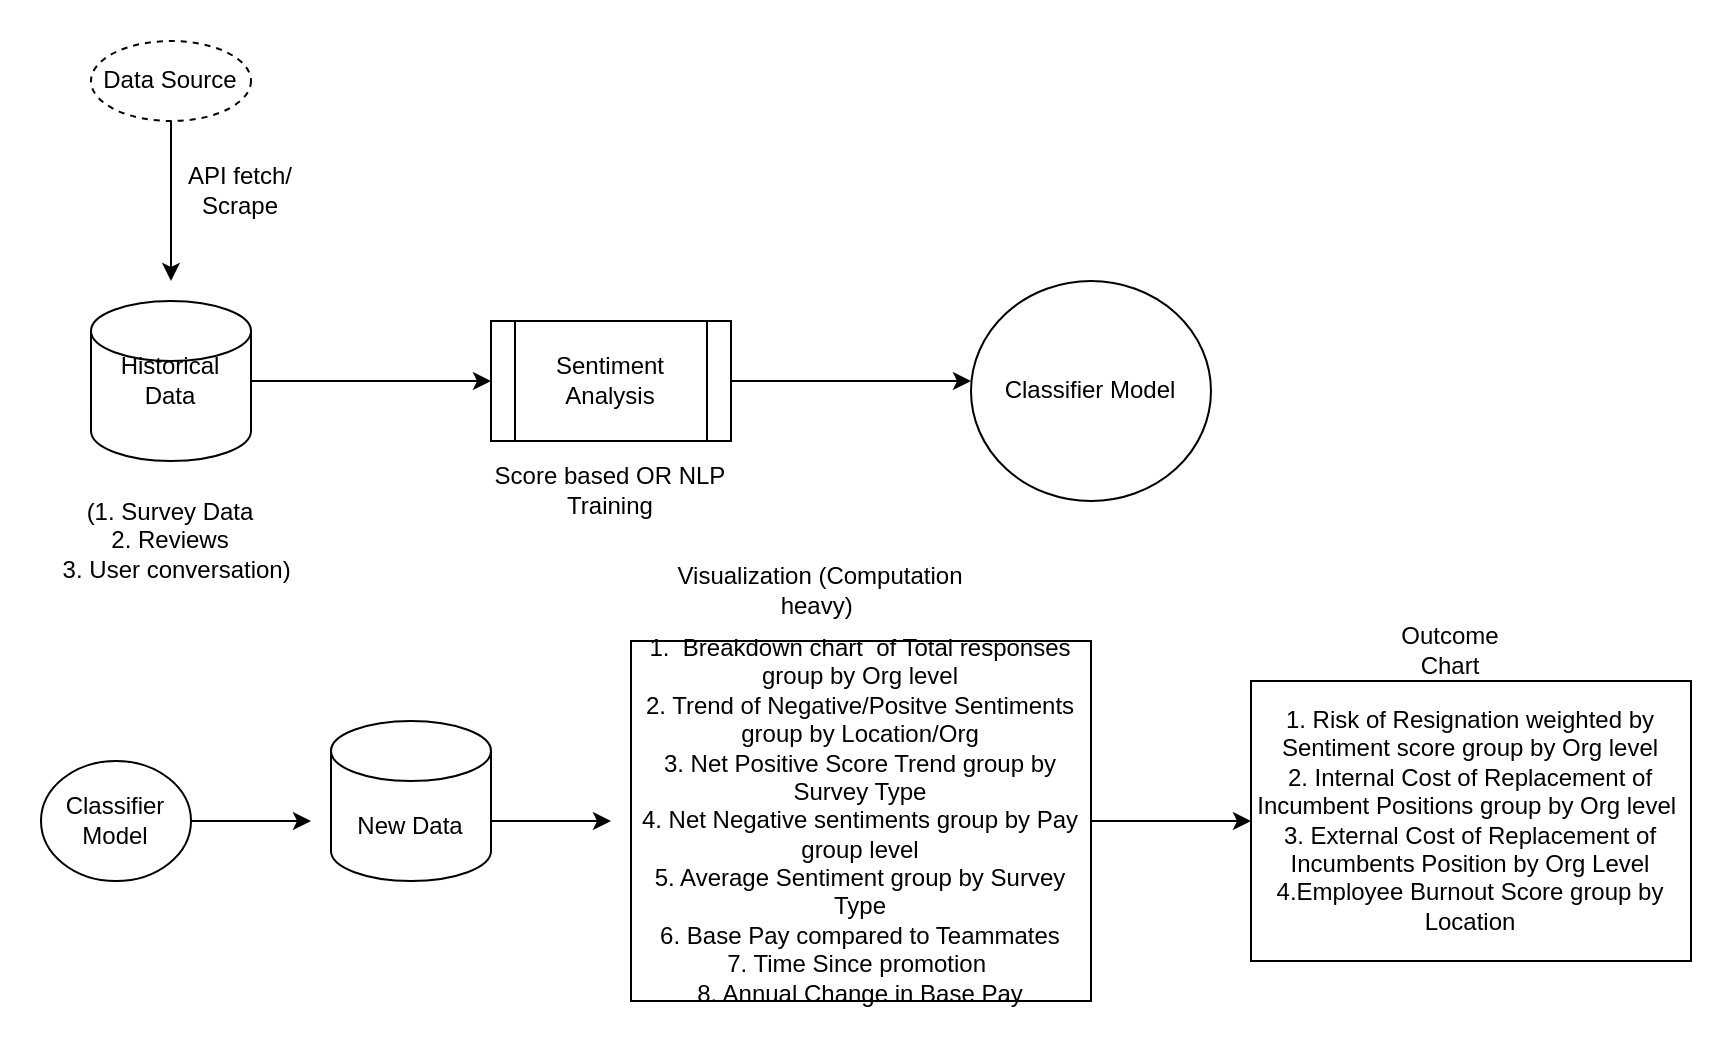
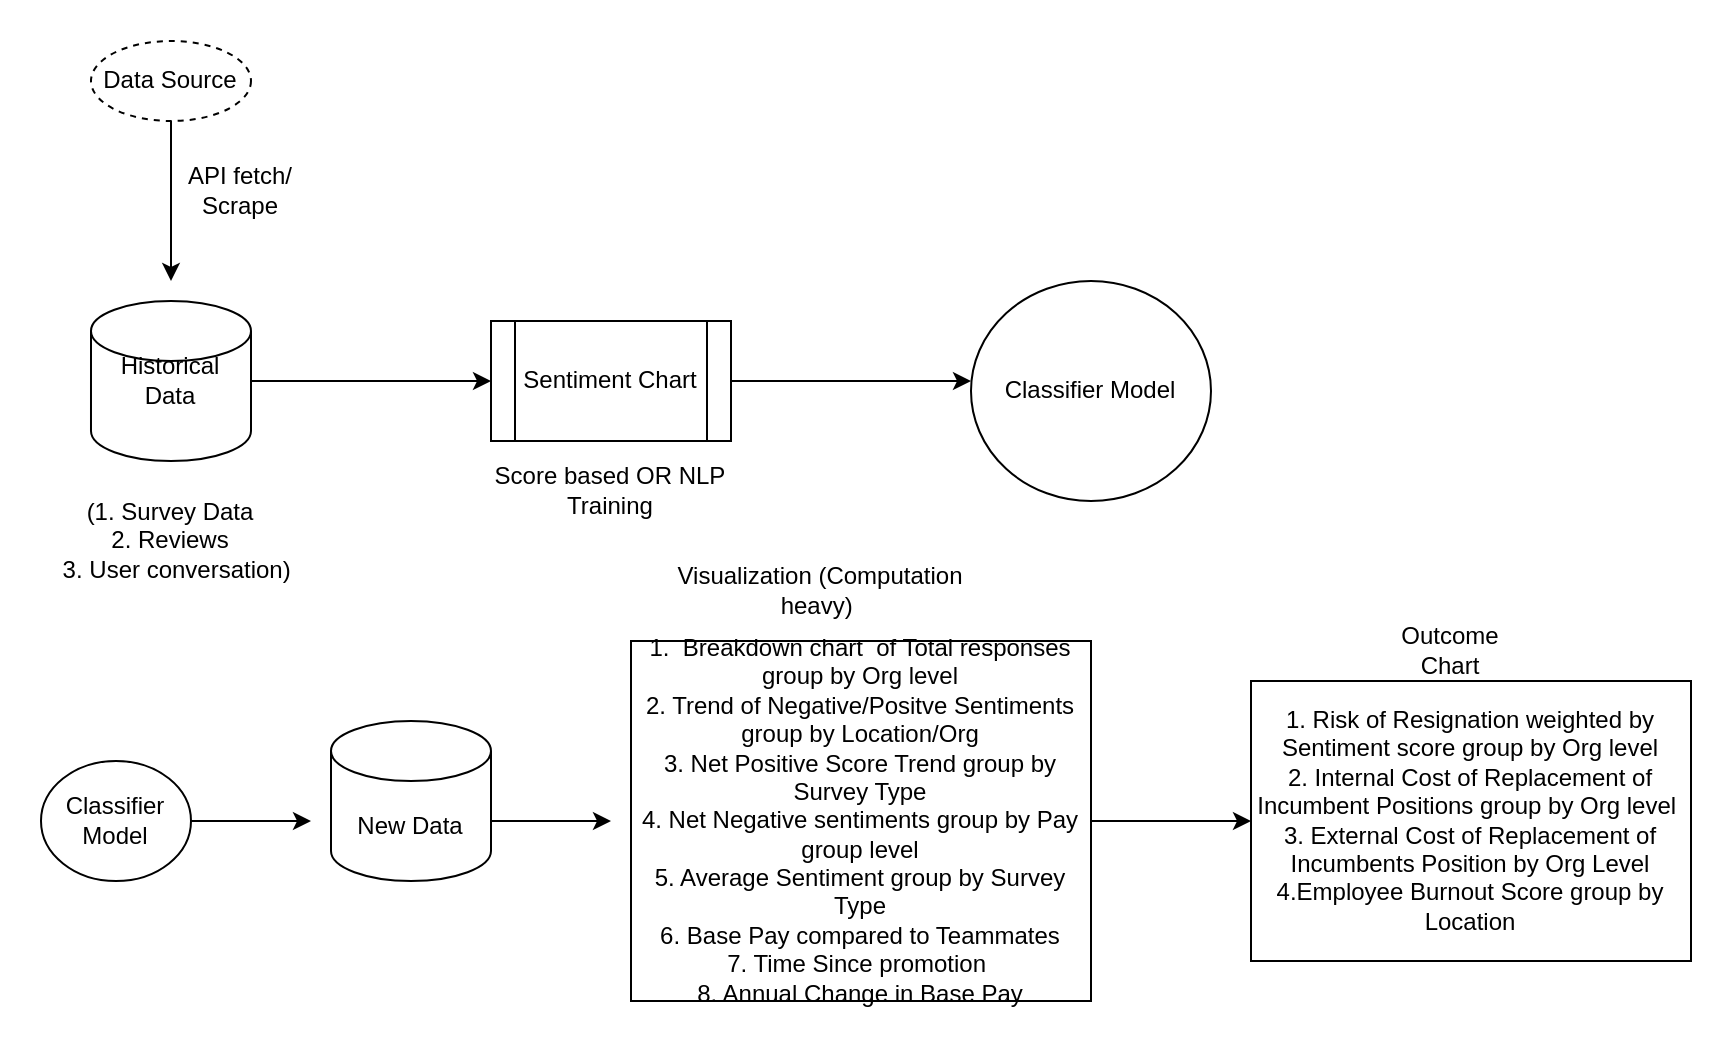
(611, 381) -> (611, 381)
